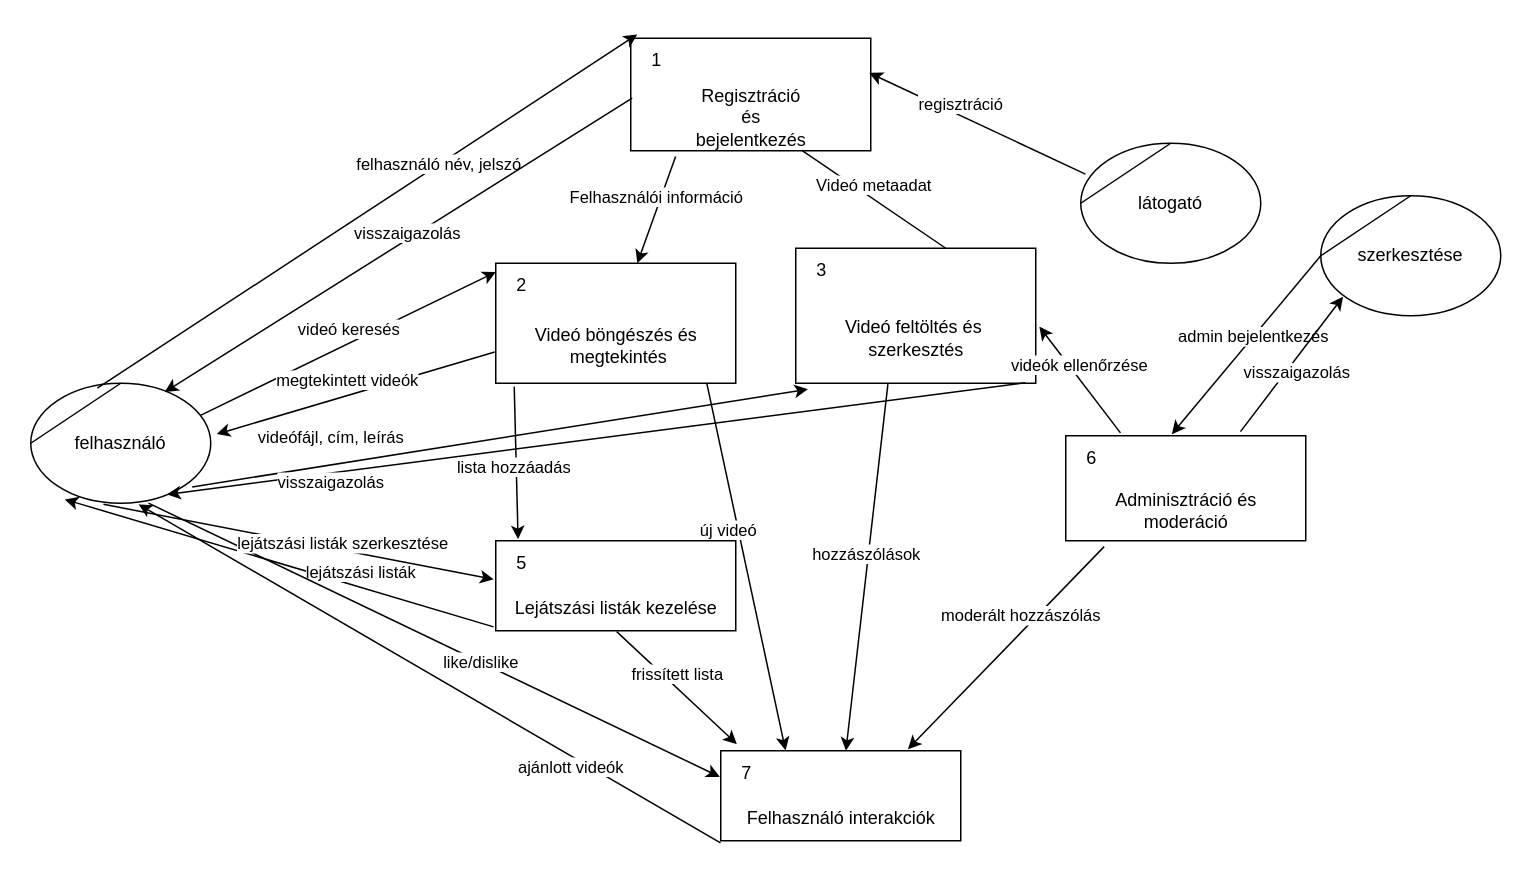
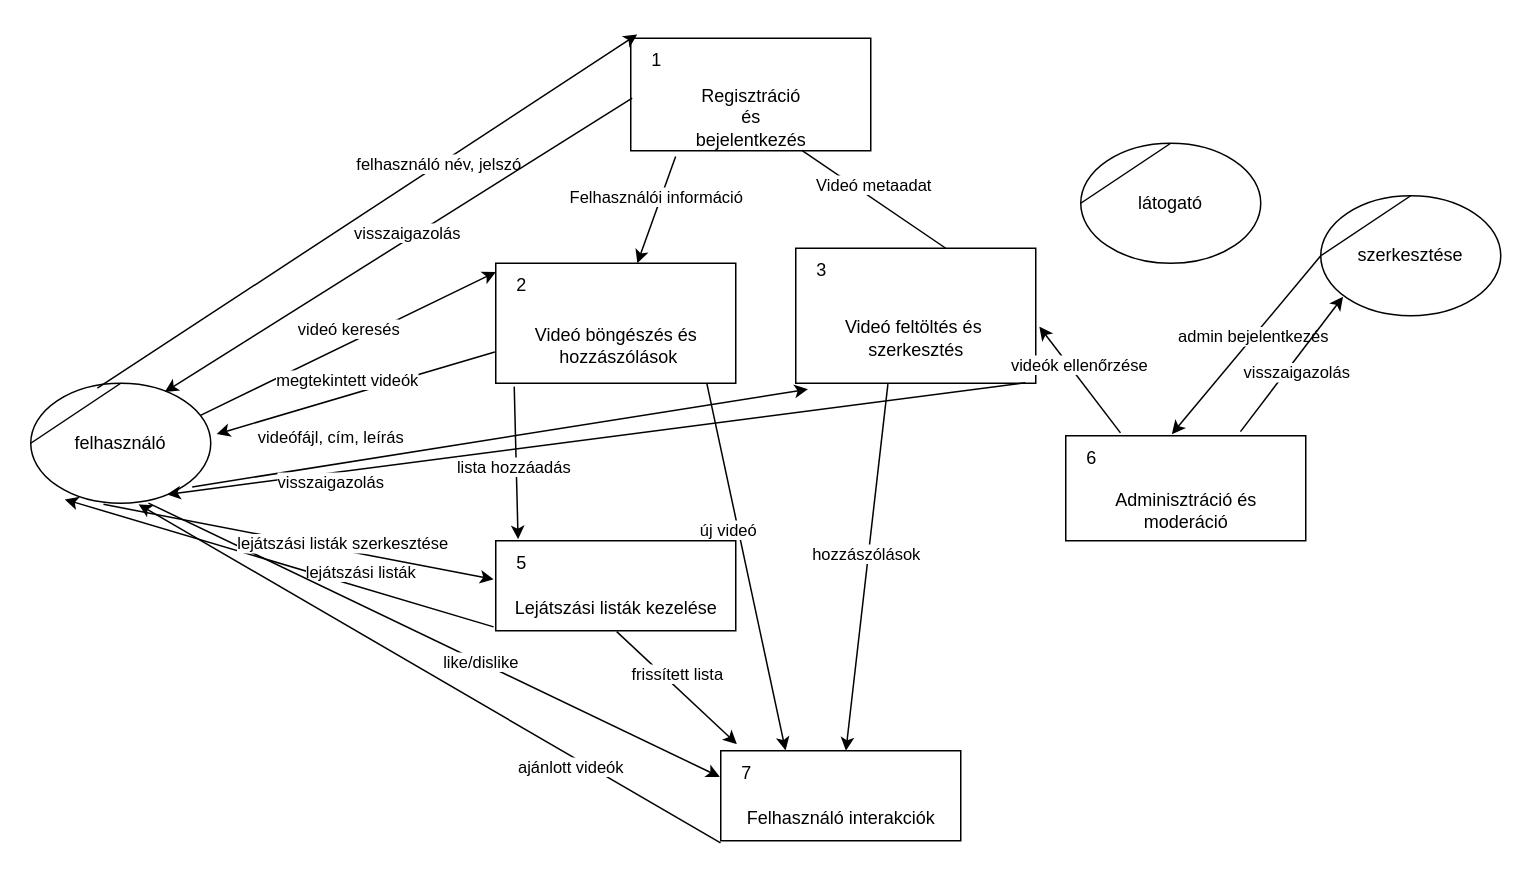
(982, 126) -> none
(617, 346) -> (617, 346)
(1009, 644) -> none
